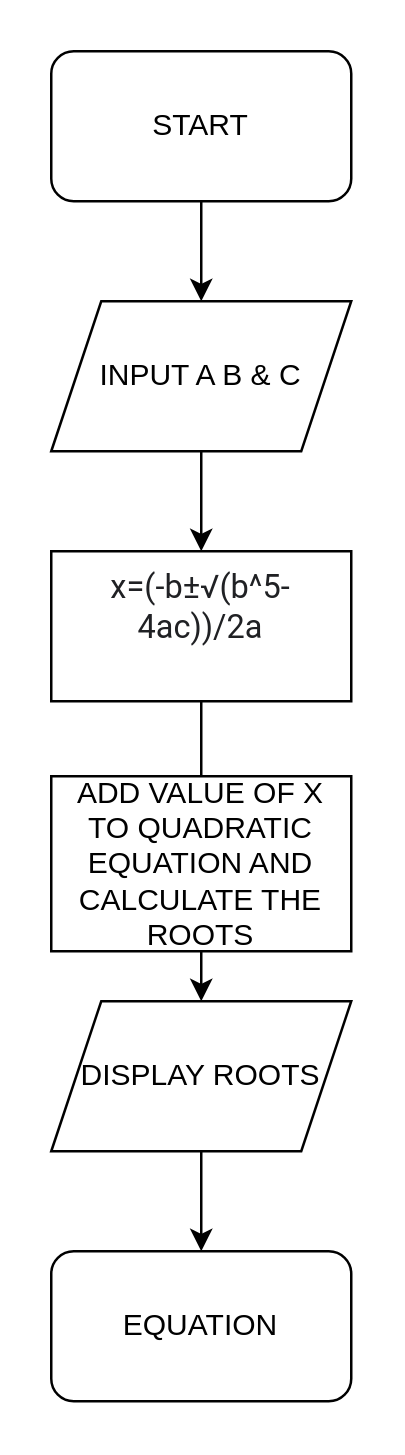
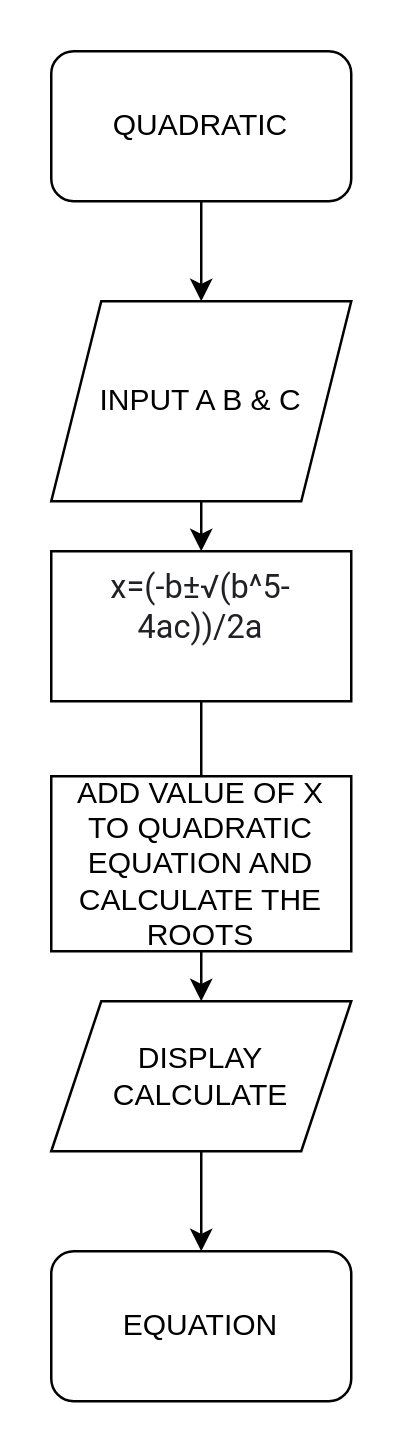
(201, 126) -> (201, 126)
(201, 376) -> (201, 401)
(201, 1076) -> (201, 1076)
